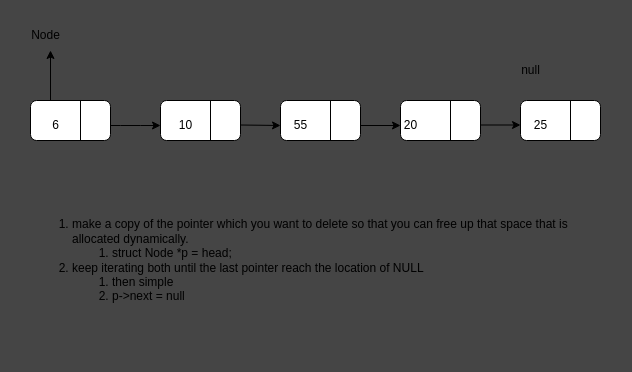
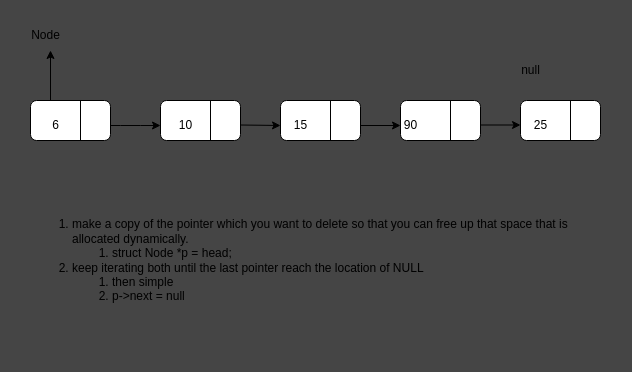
(301, 126) -> (301, 126)
(411, 126) -> (411, 126)
